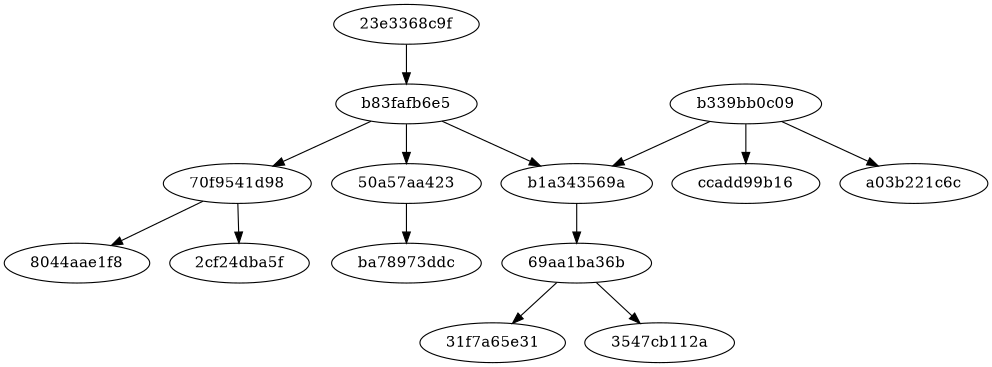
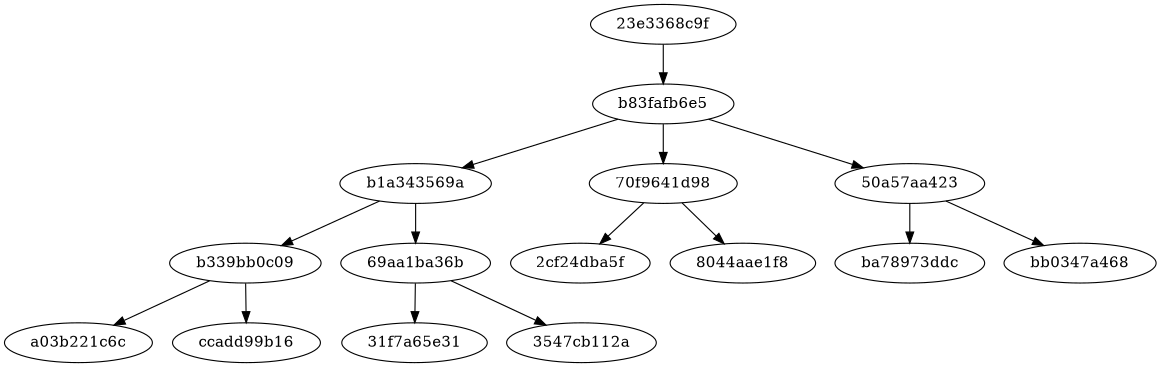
(666, 141) -> (336, 221)
(237, 184) -> (663, 184)
none -> (1080, 263)
